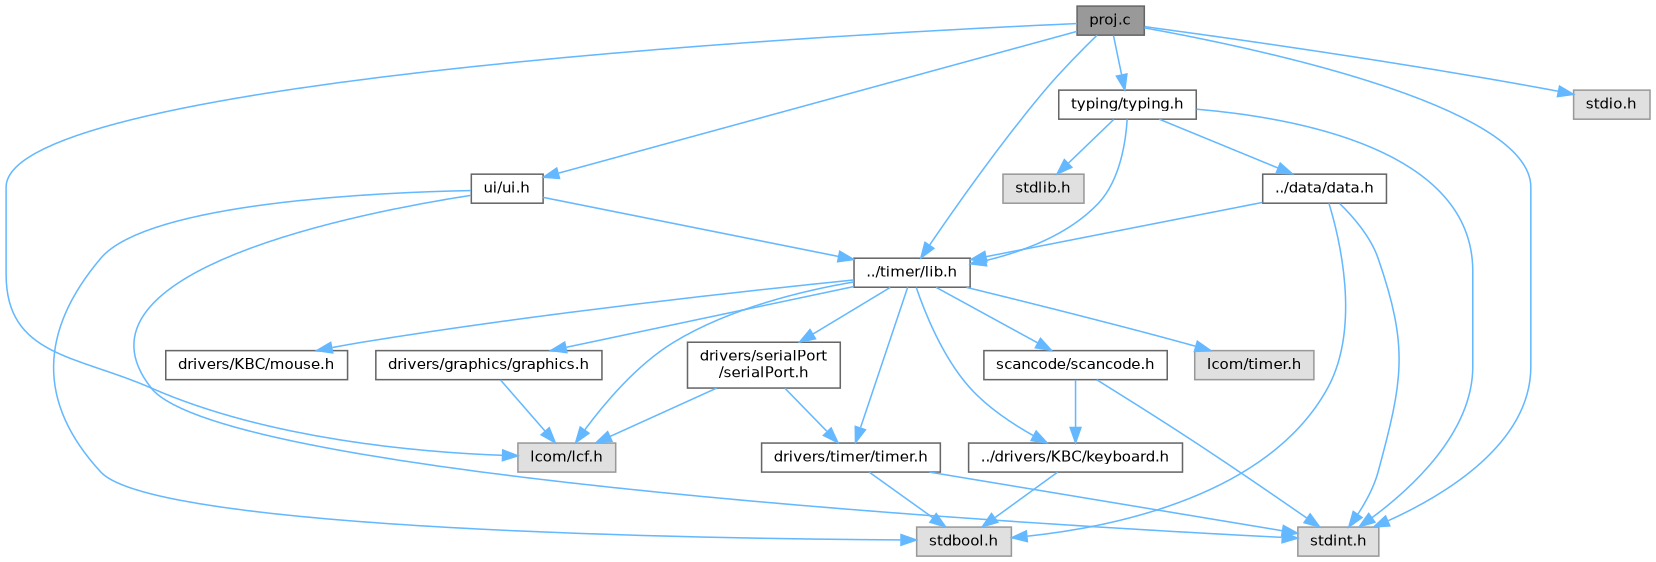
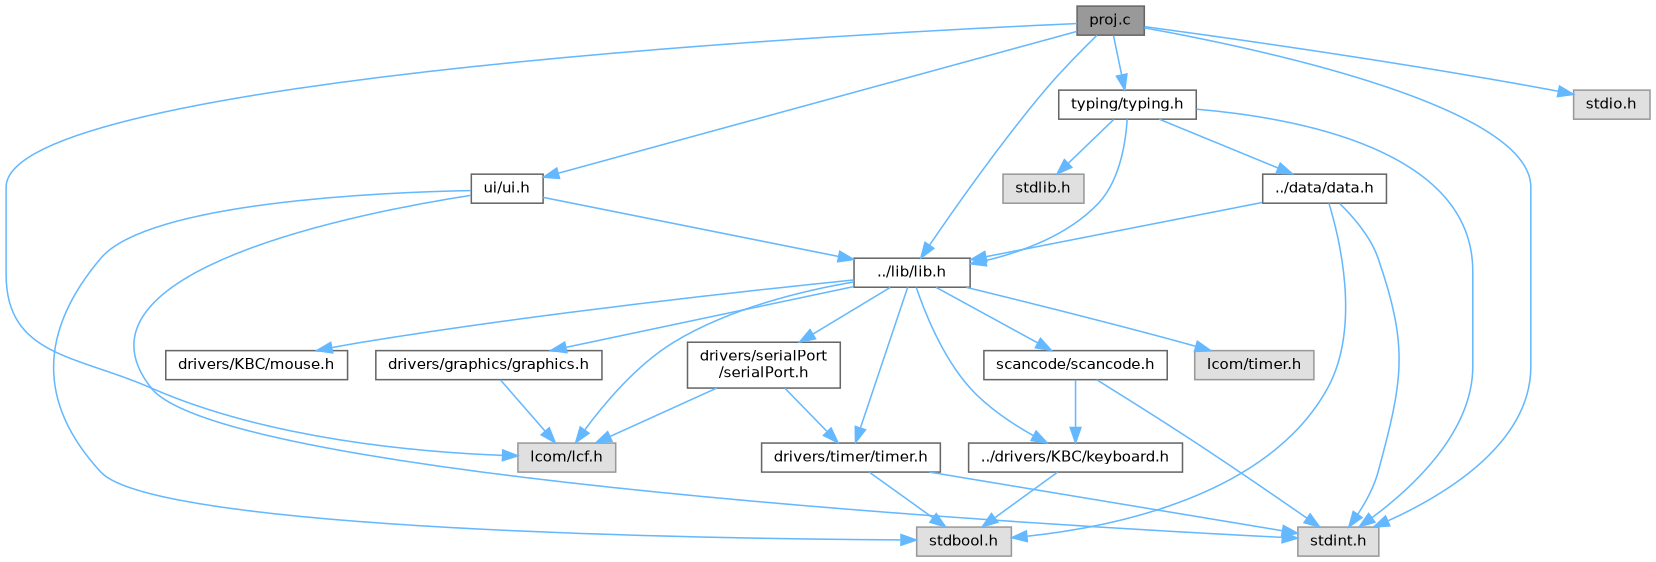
(912, 273) -> (912, 273)
